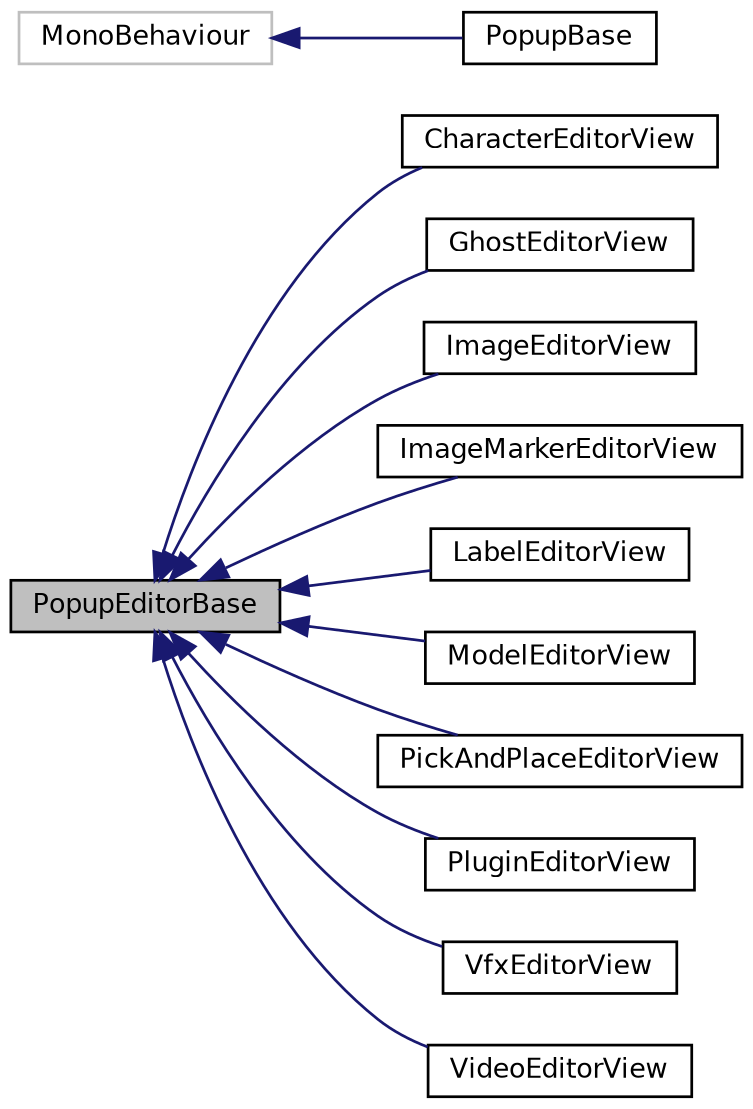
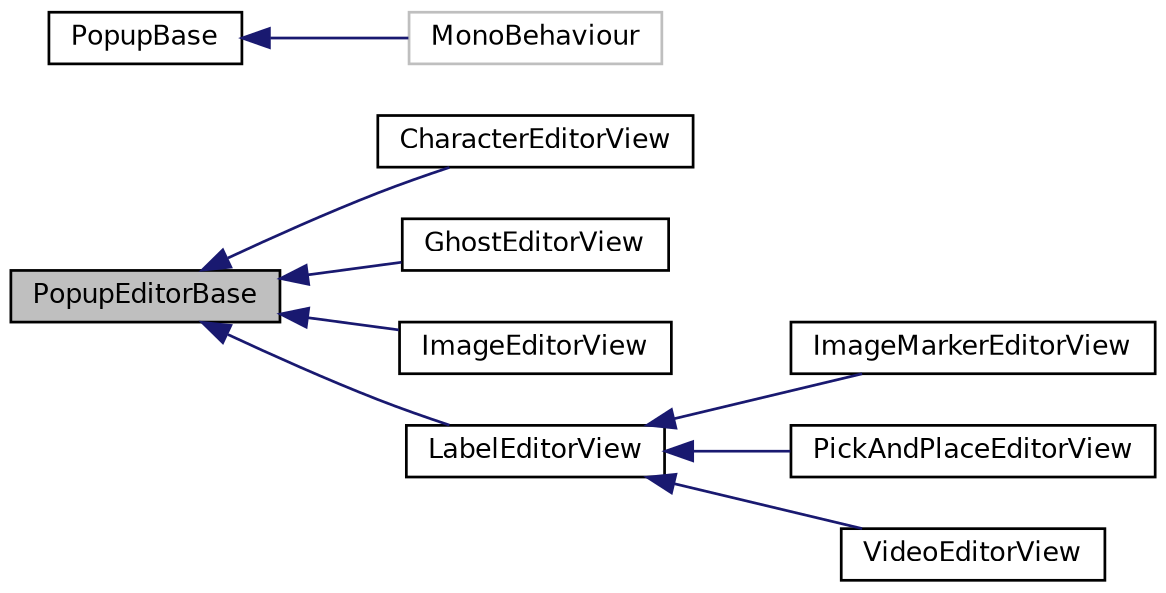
(381, 38) -> (339, 38)
(340, 518) -> (768, 396)
(560, 658) -> none
(340, 695) -> (742, 451)
(560, 864) -> none
(260, 879) -> (768, 506)
(560, 968) -> none
